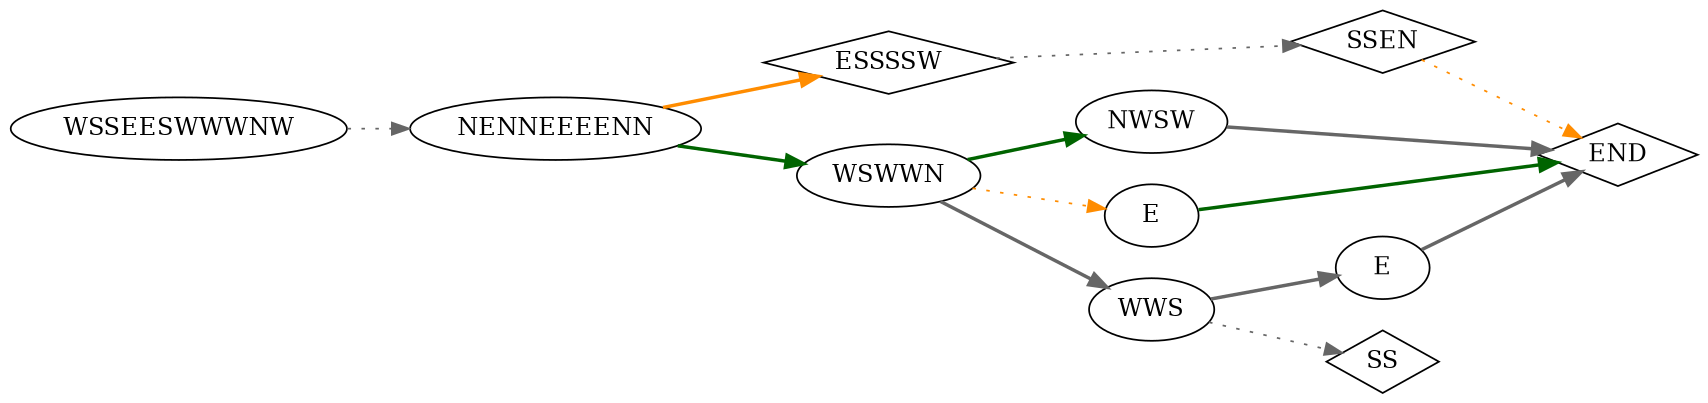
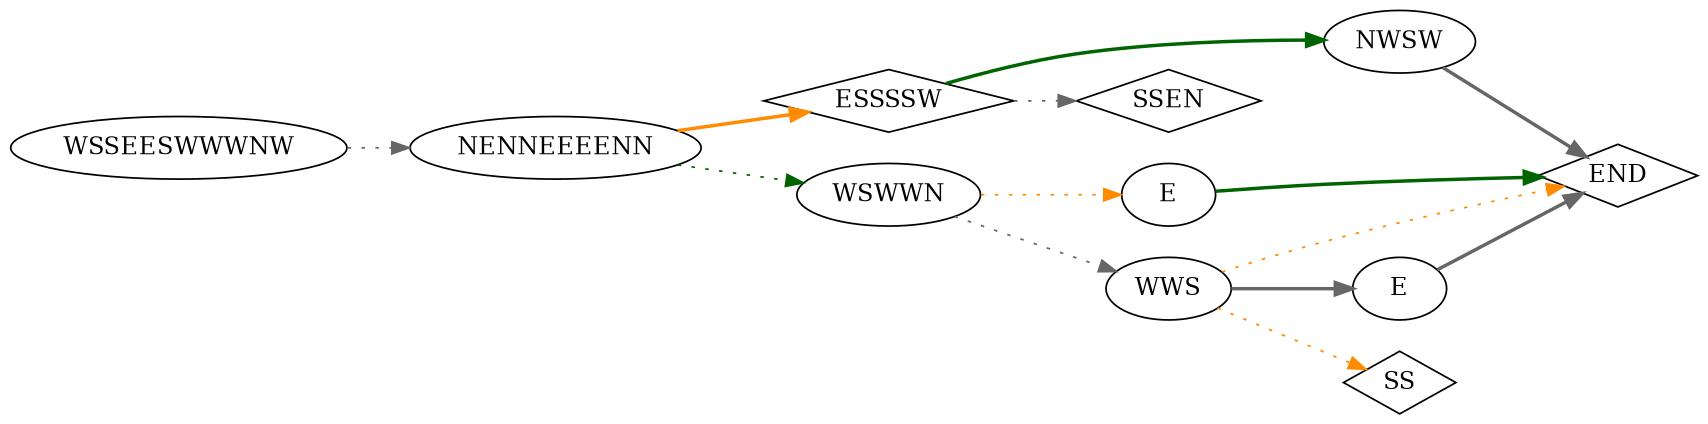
(1494, 95) -> (1383, 227)
(1017, 149) -> (1124, 48)
(732, 154) -> (732, 173)
(1016, 240) -> (1027, 241)
(1267, 336) -> (1284, 335)
